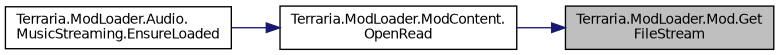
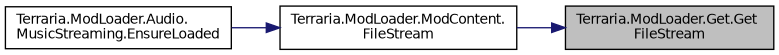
(398, 28) -> (398, 28)
(670, 28) -> (670, 28)
